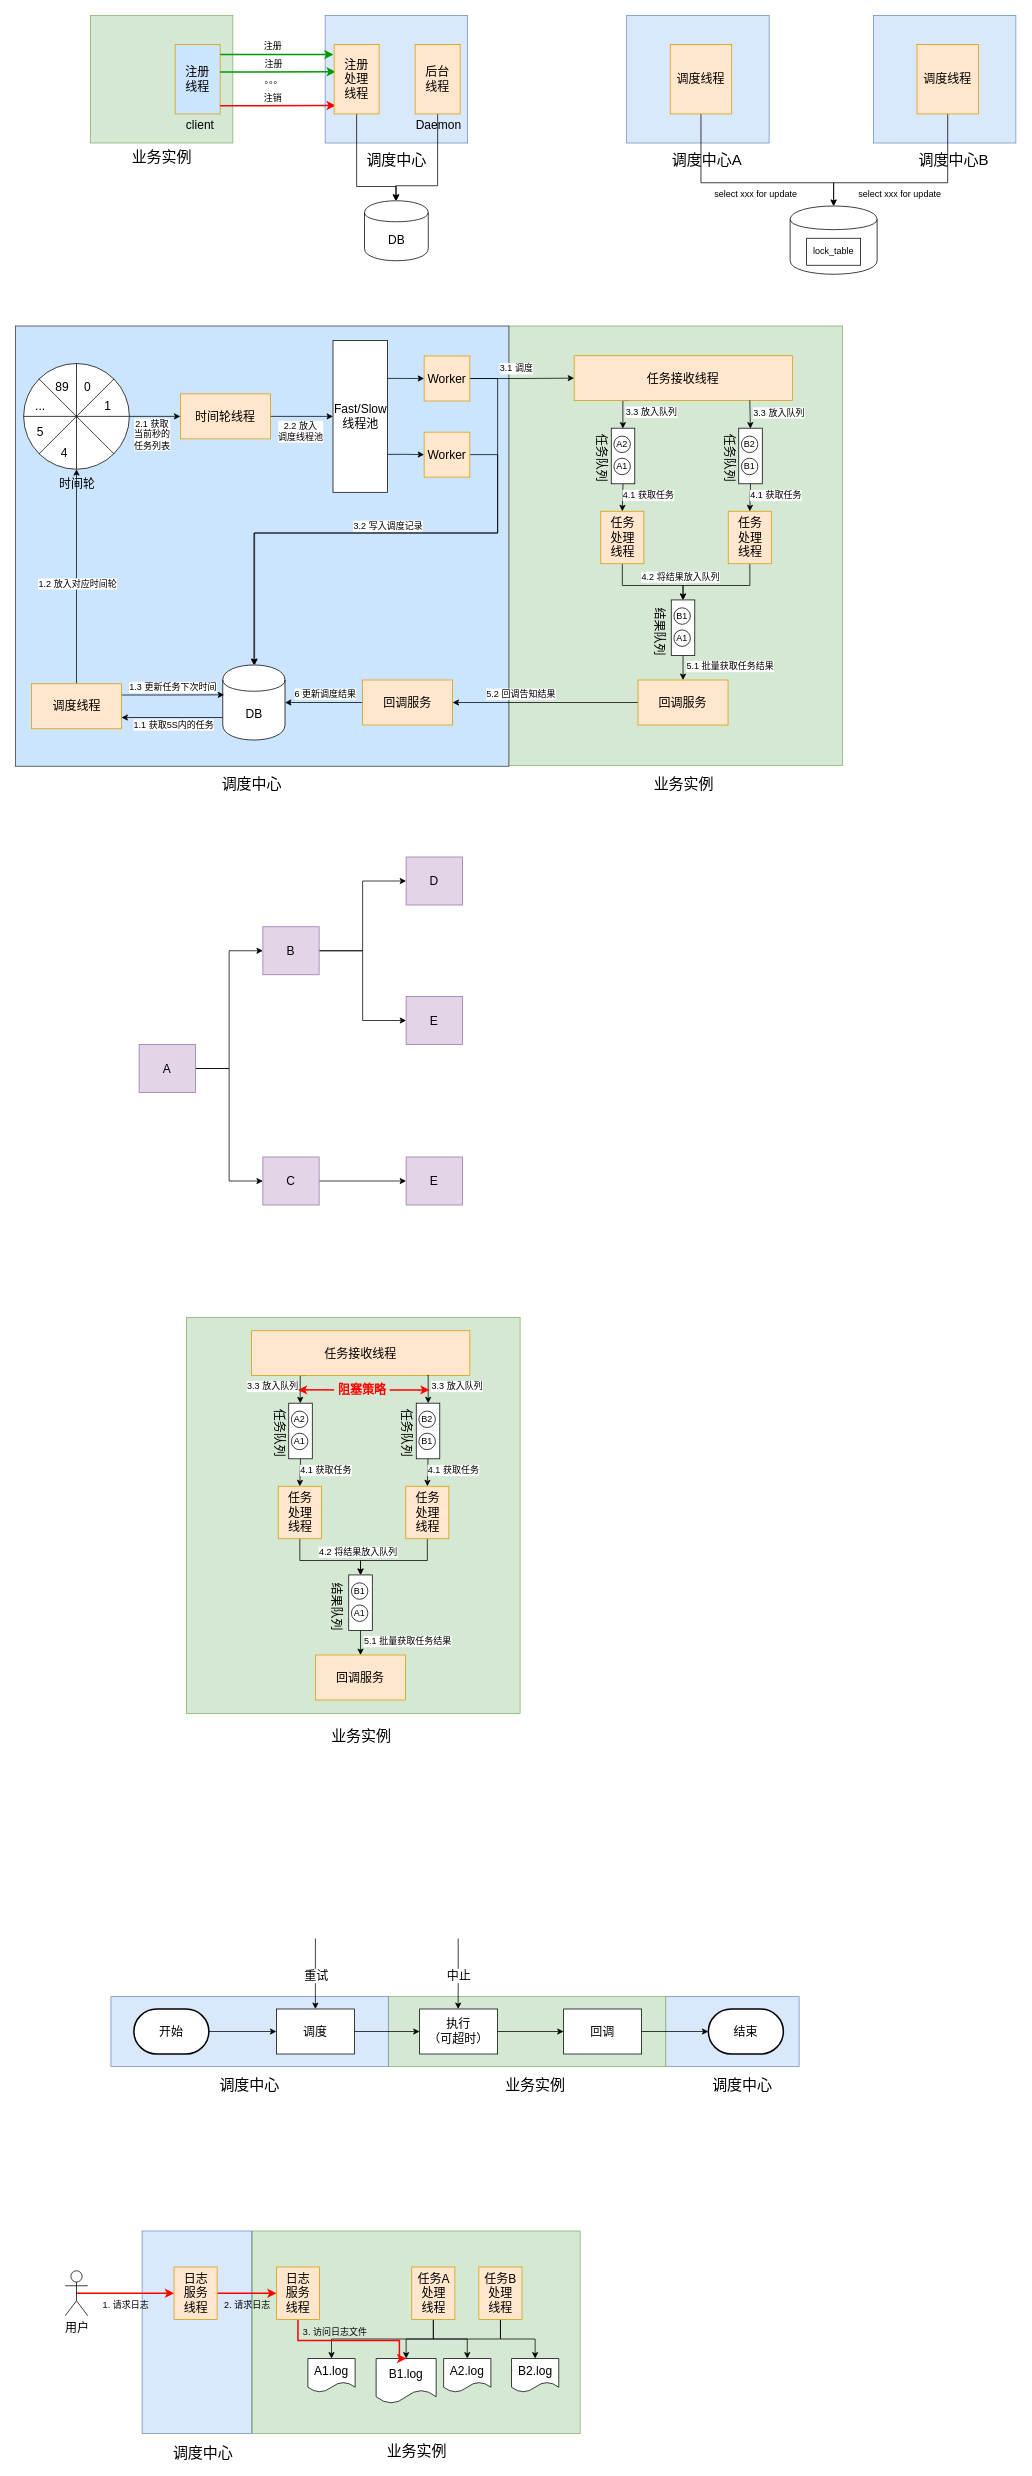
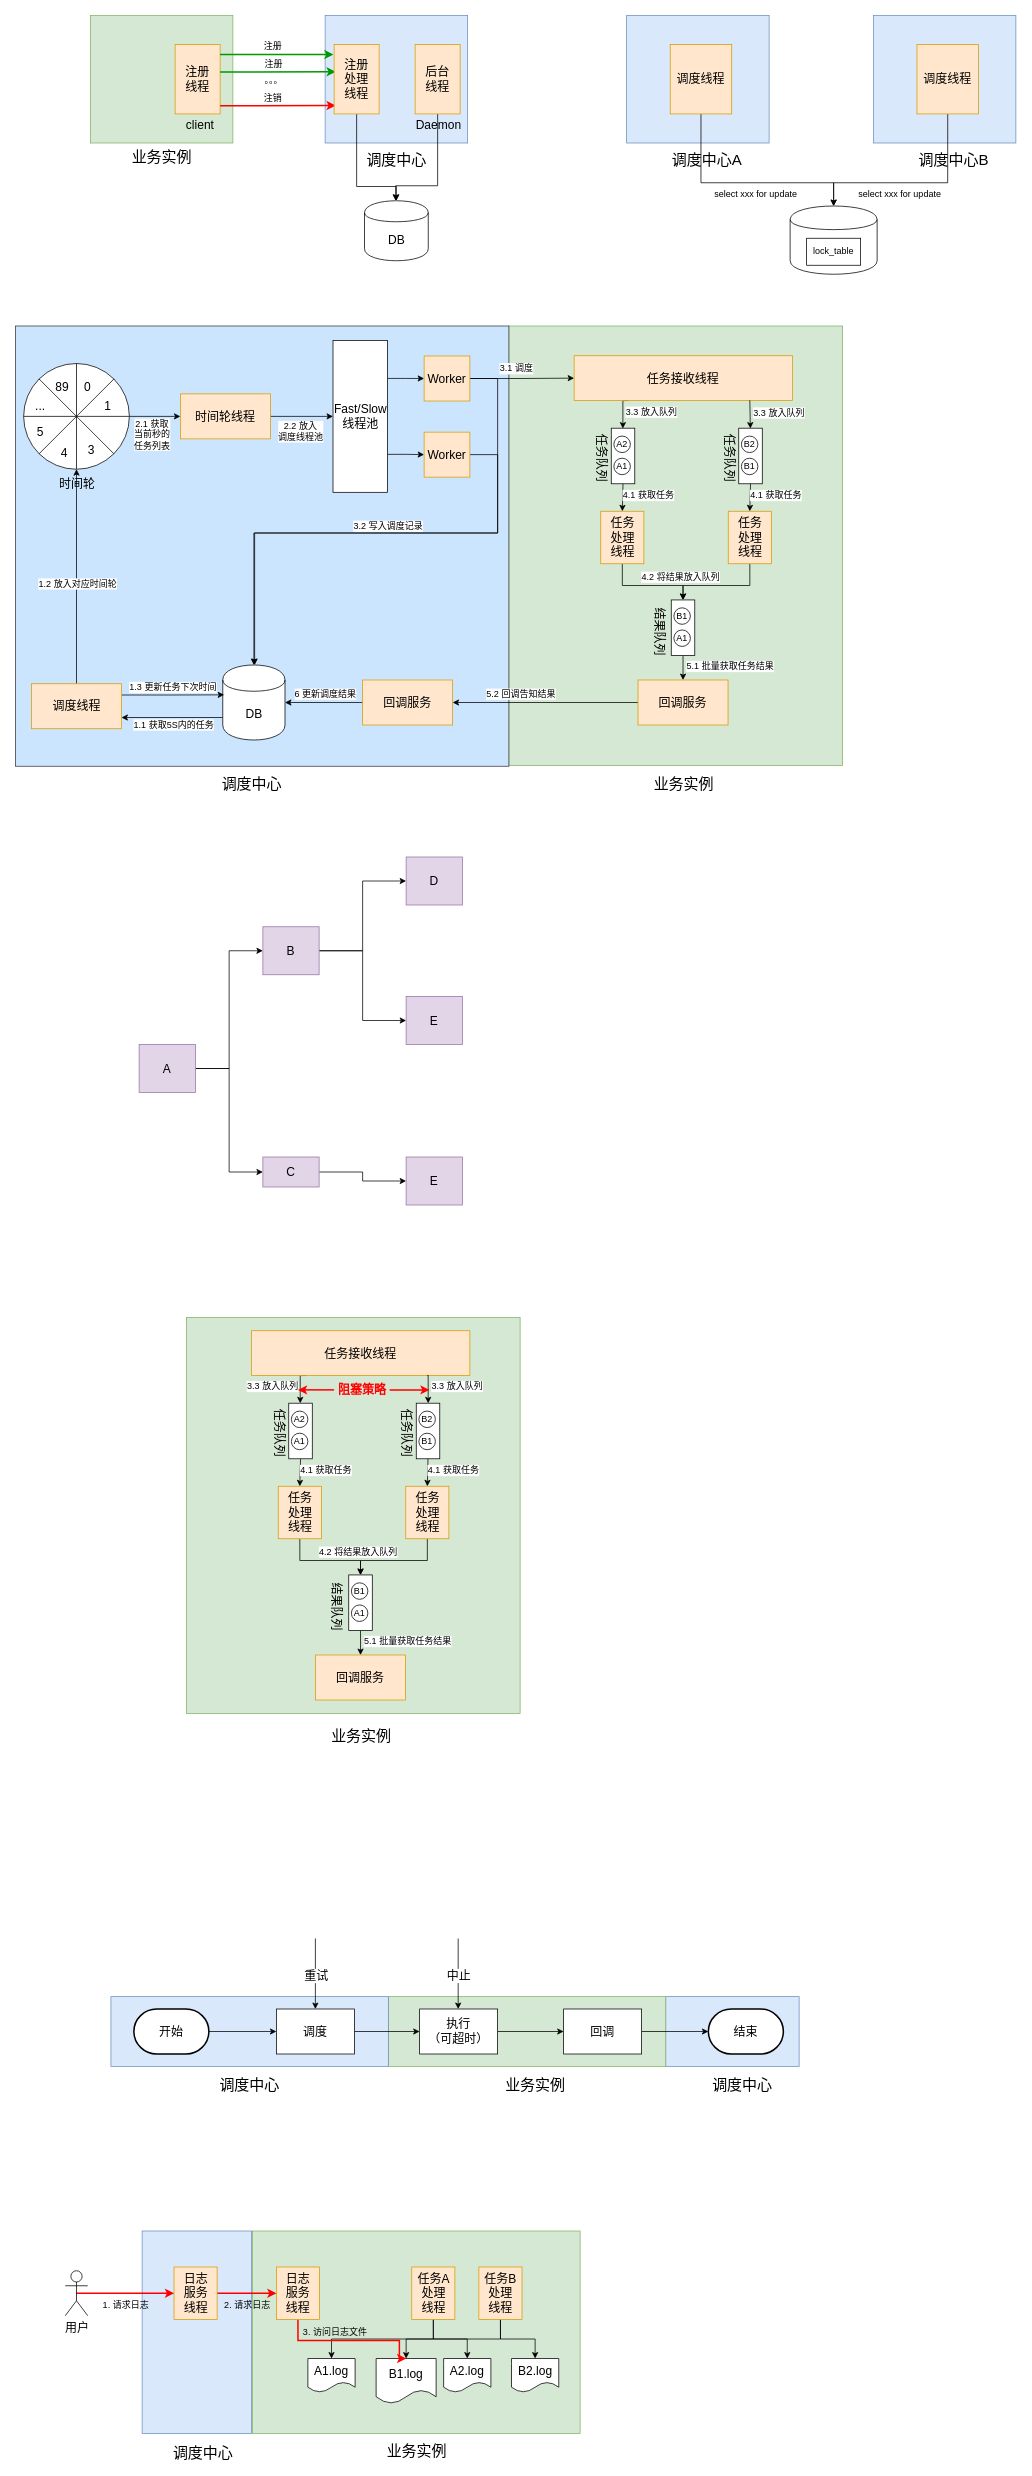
(198, 79) -> (198, 79)
none -> (91, 449)
(291, 1181) -> (291, 1172)
